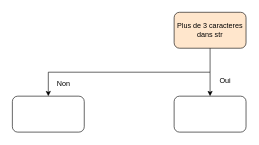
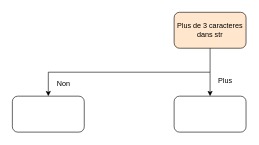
(226, 81) -> (226, 81)
